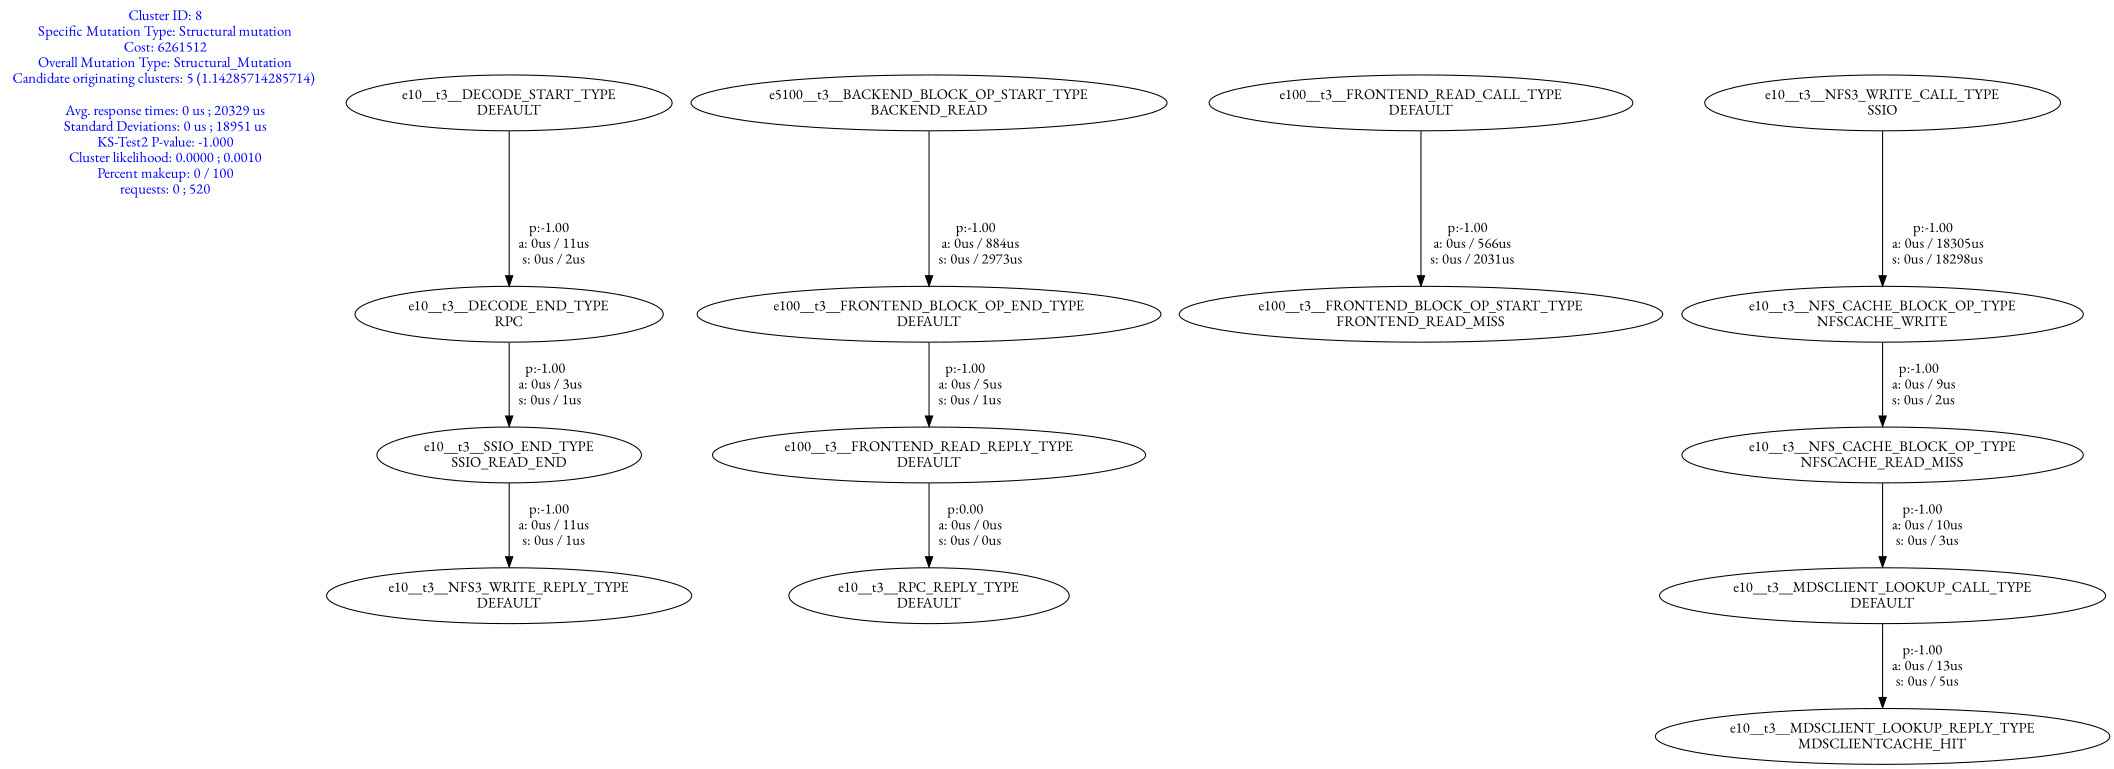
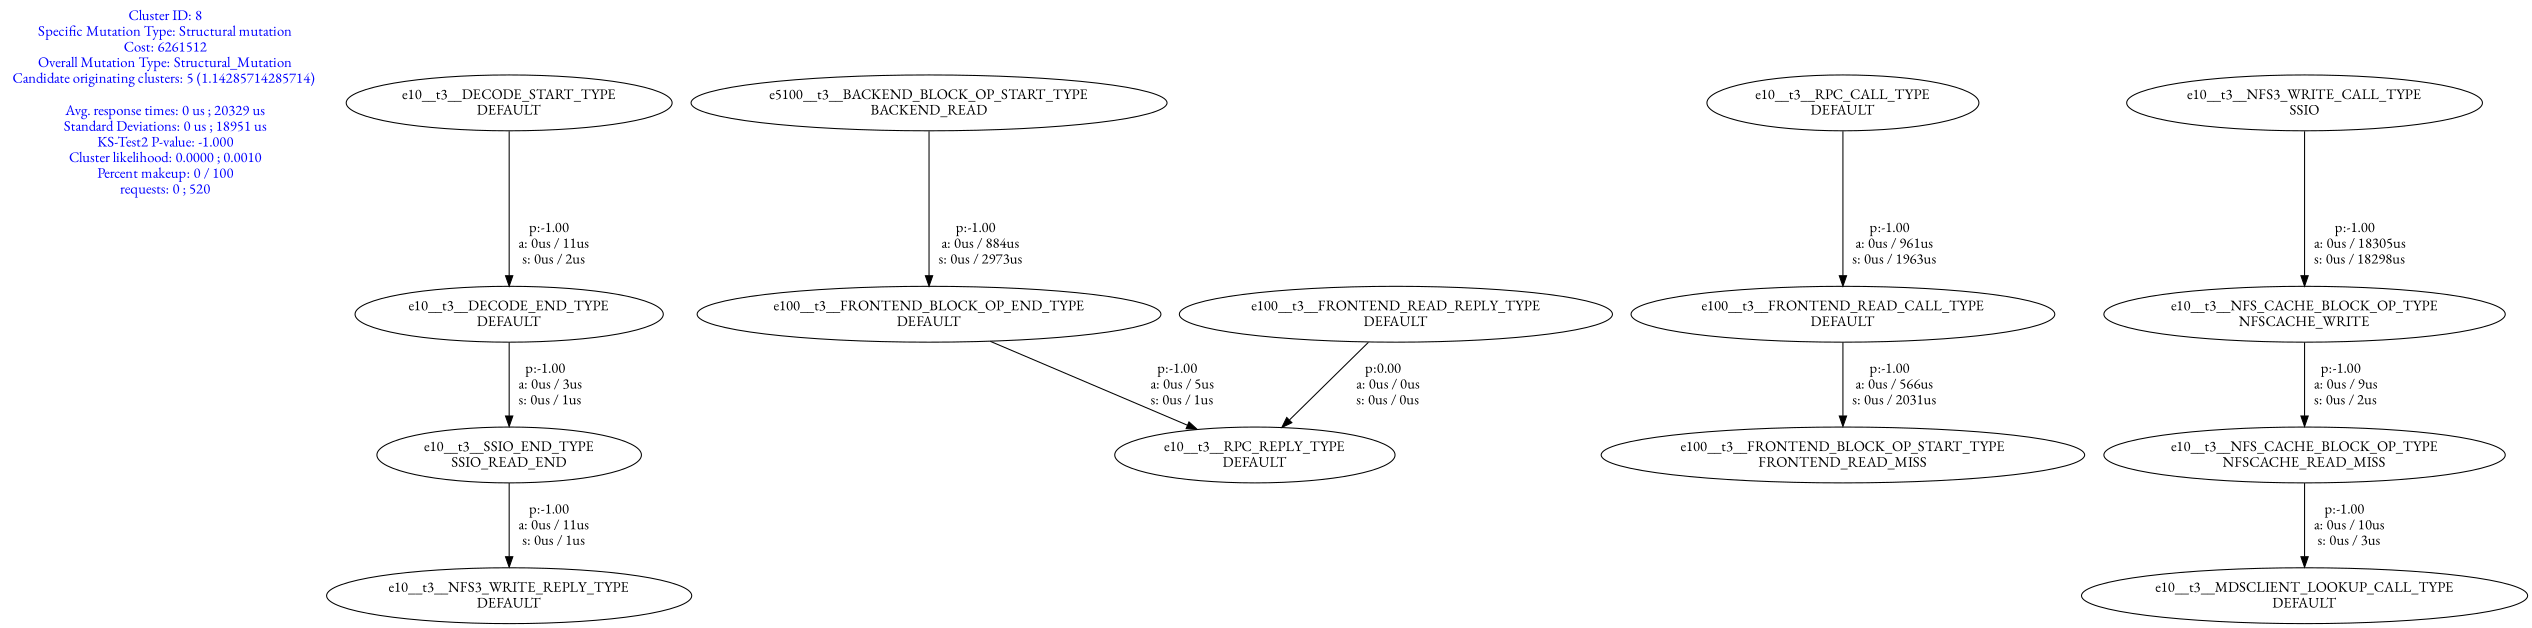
none -> (1843, 103)
(509, 314) -> (509, 314)
(929, 379) -> (1089, 383)
(1883, 736) -> none
